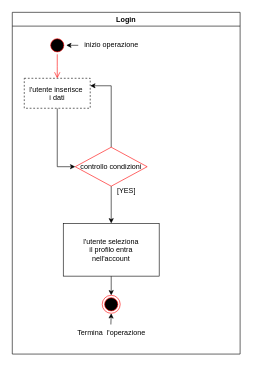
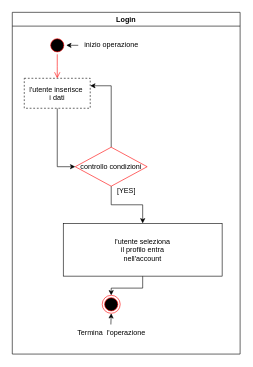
(111, 250) -> (143, 250)
